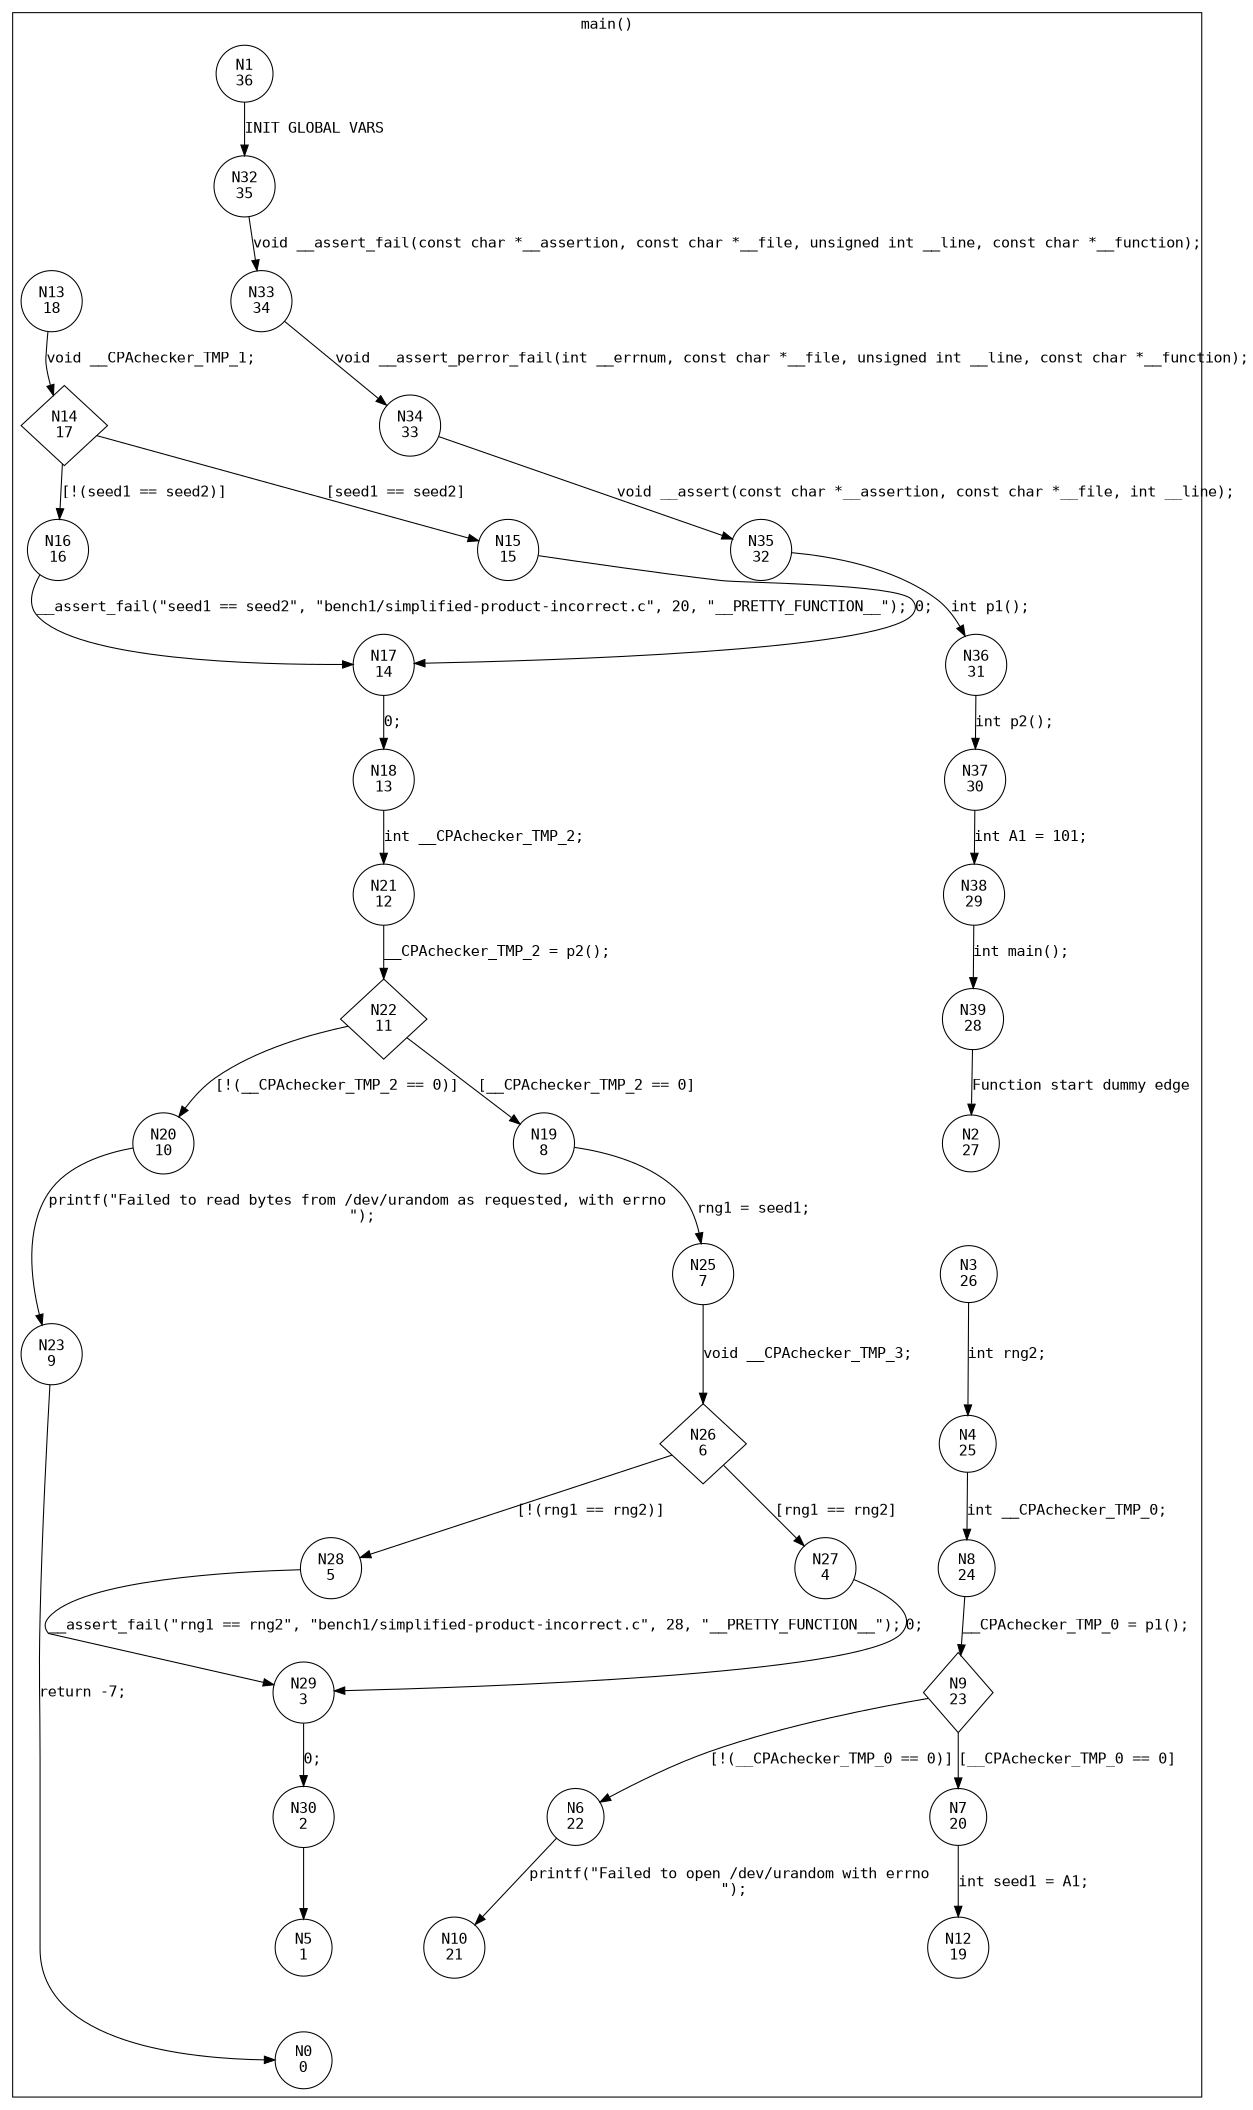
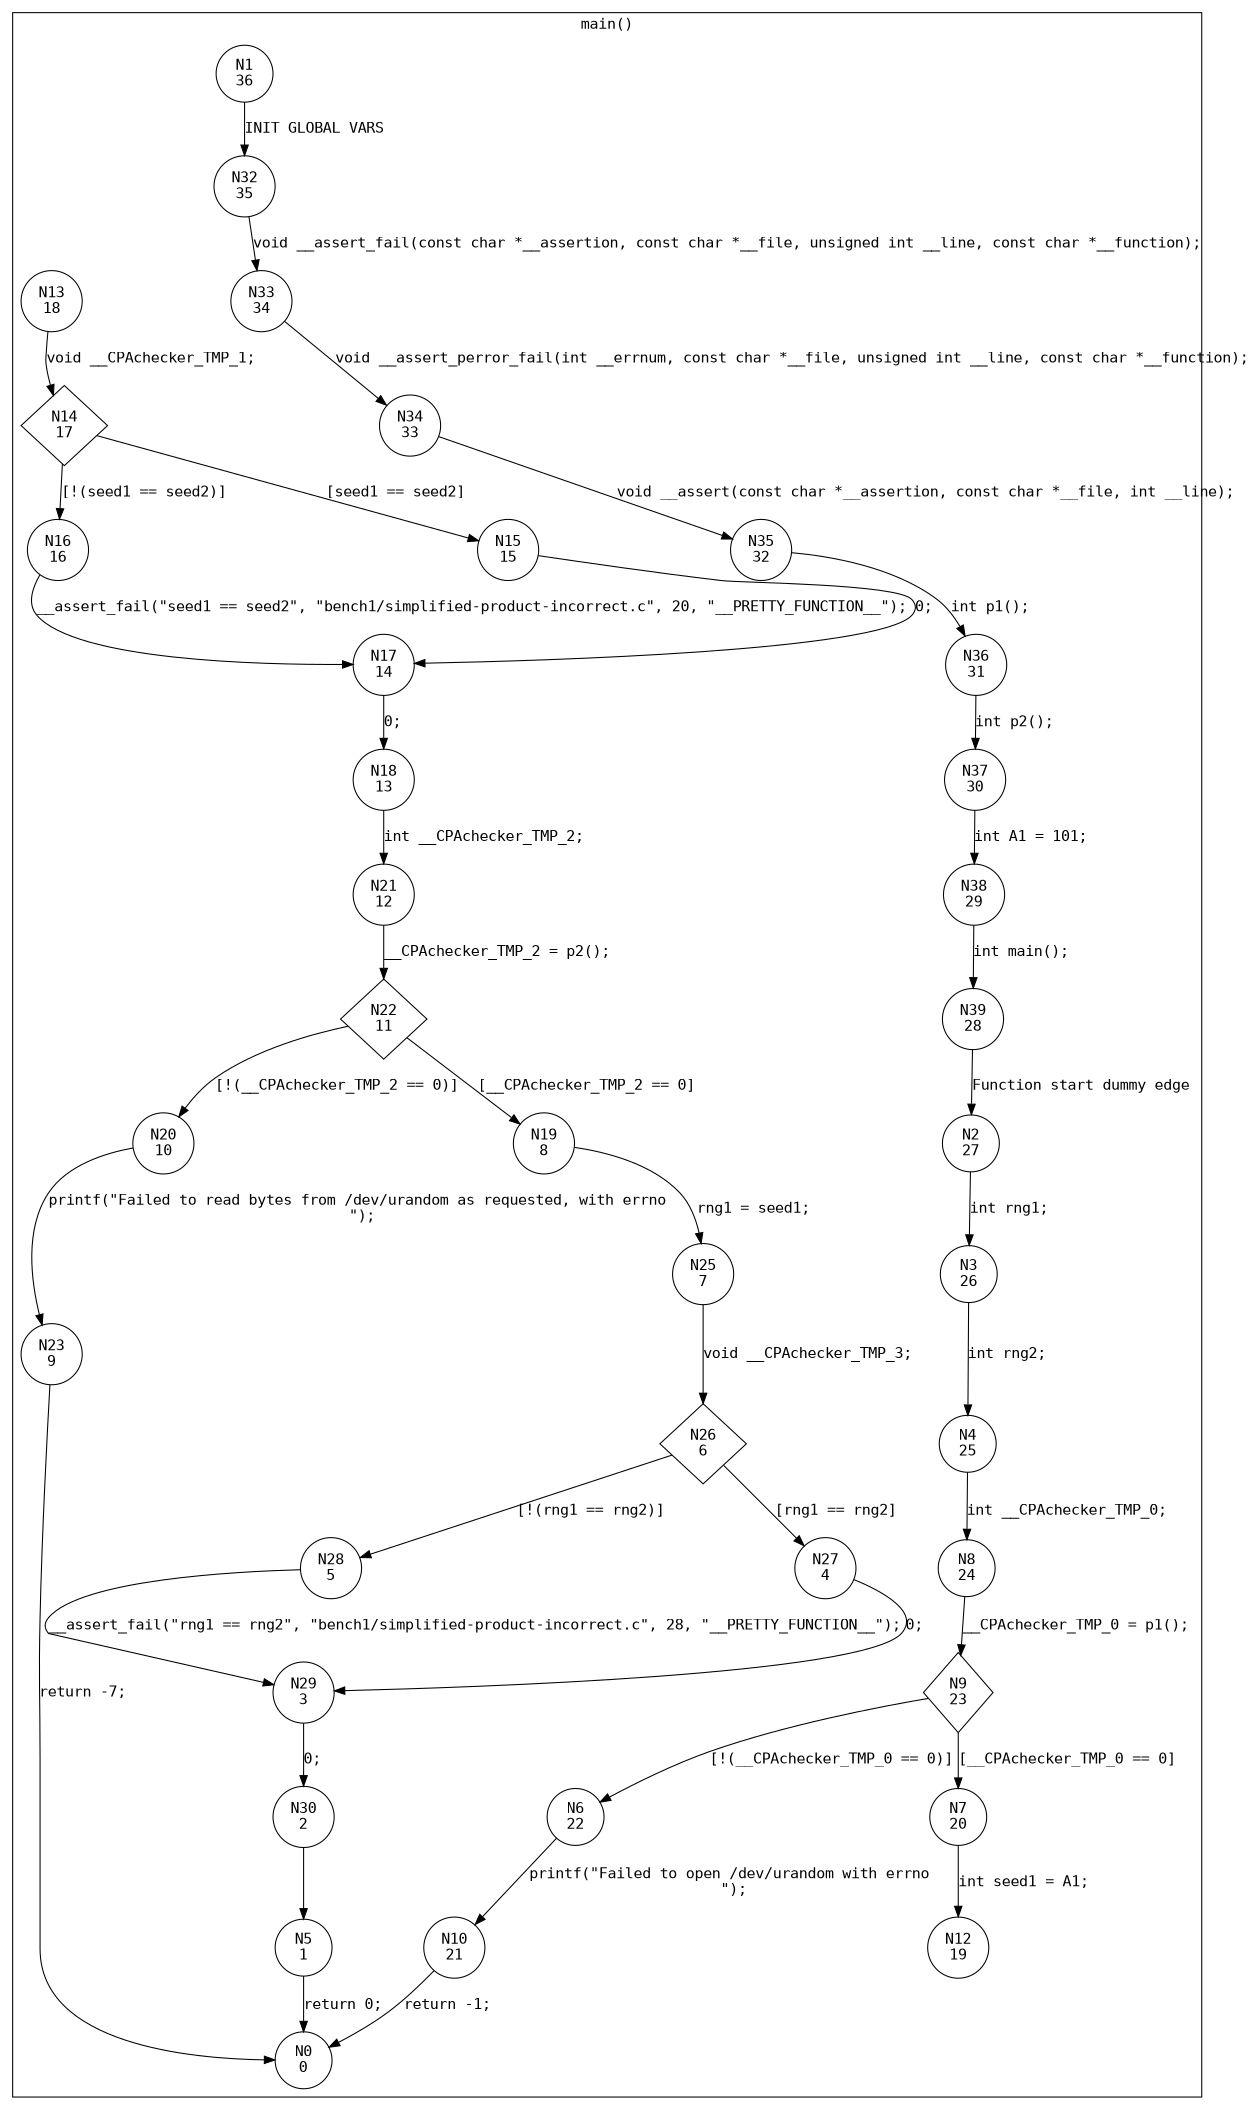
none -> (970, 1203)
none -> (304, 1998)
none -> (390, 2011)
